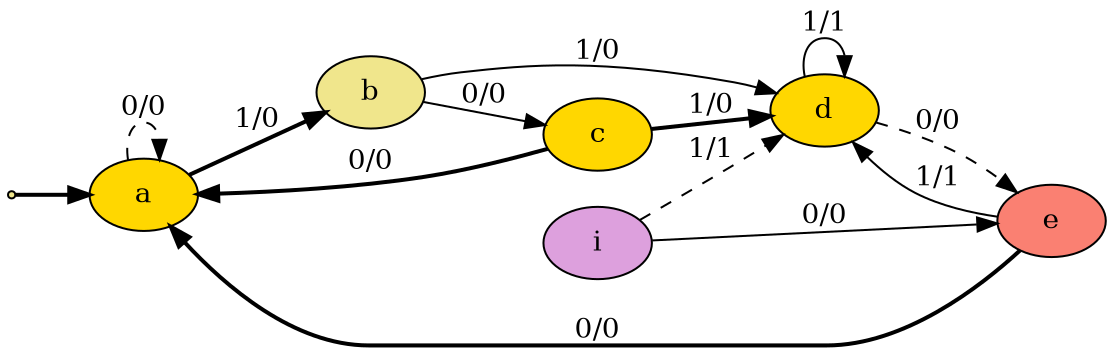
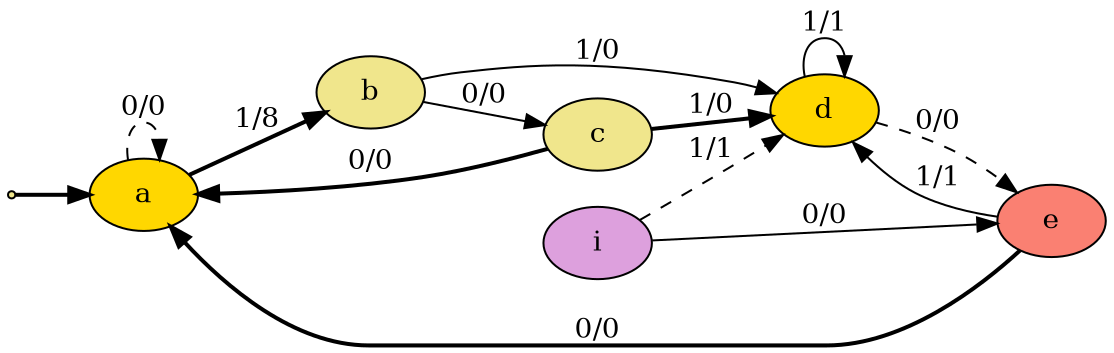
(257, 119) -> (257, 119)
(598, 135) -> (598, 135)
